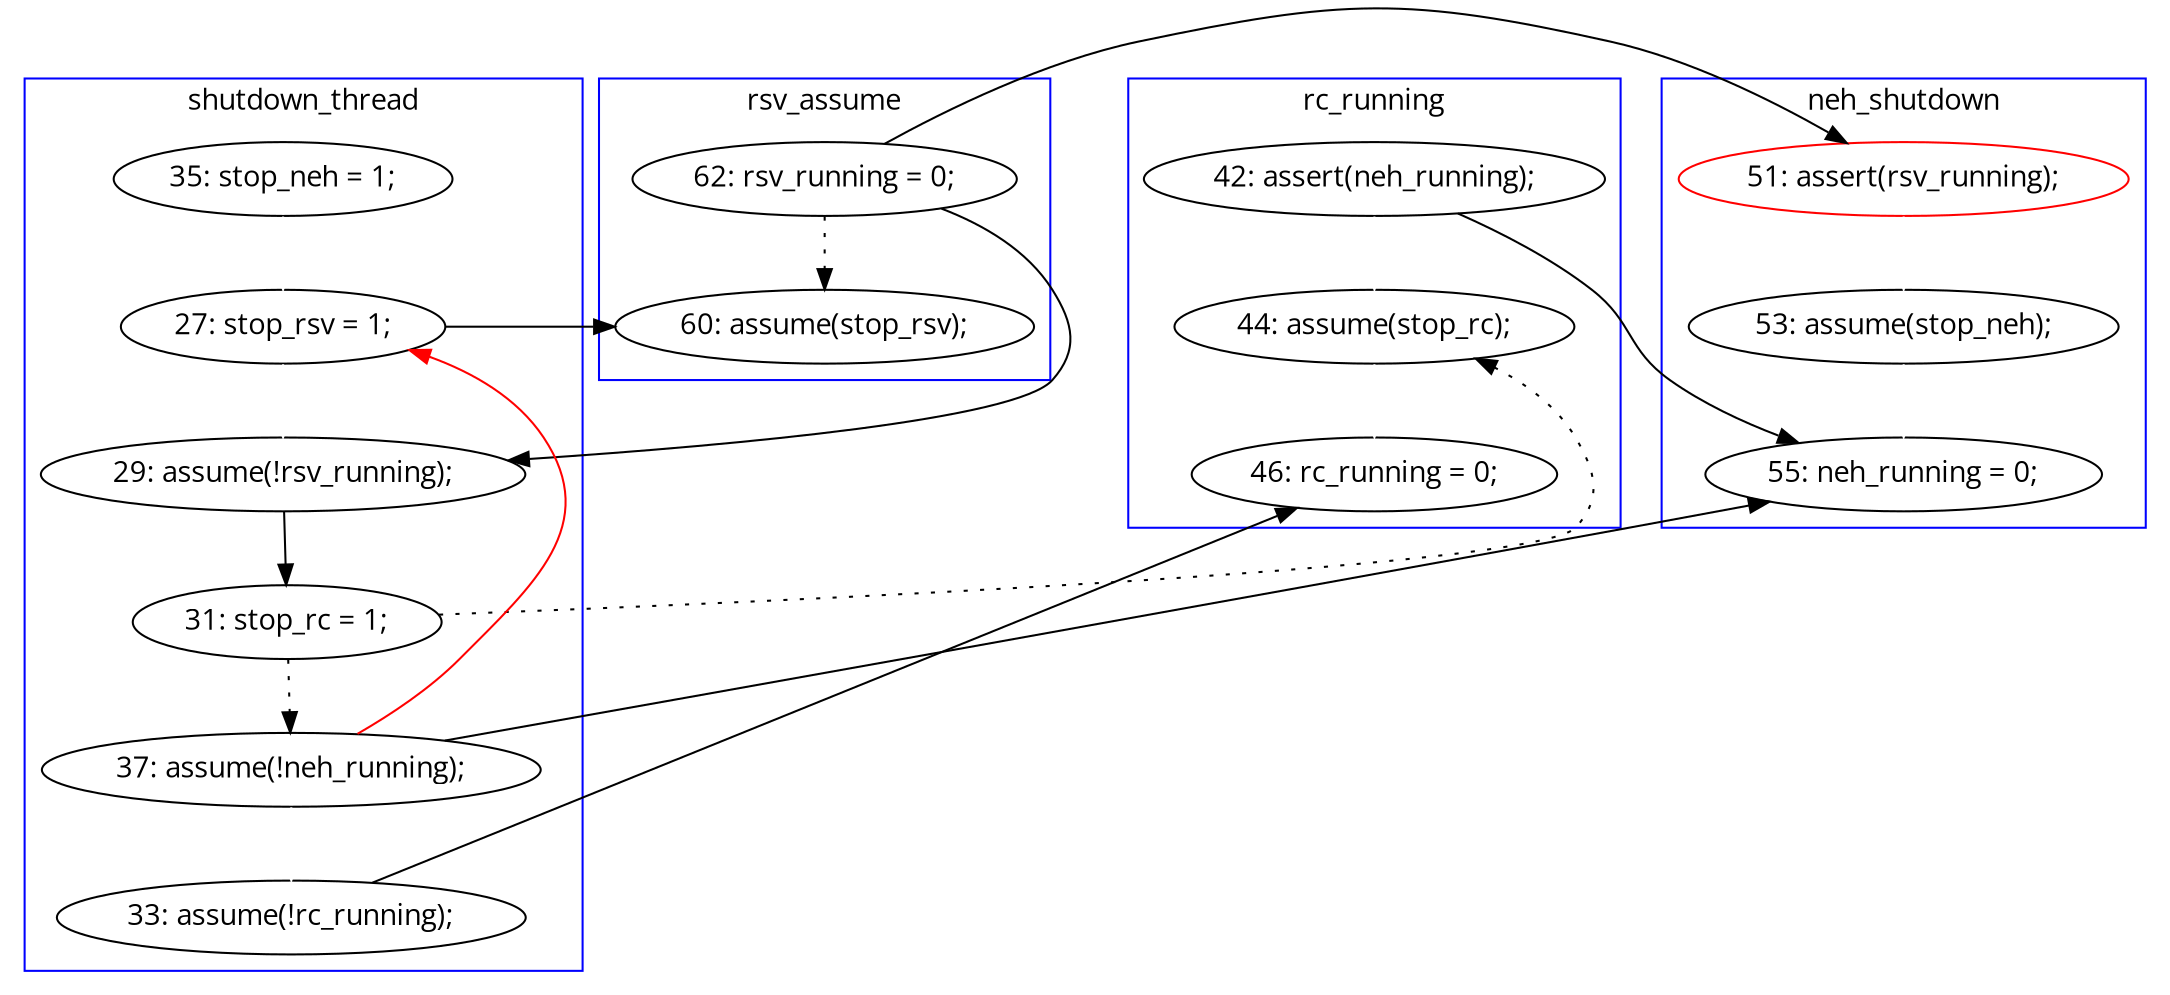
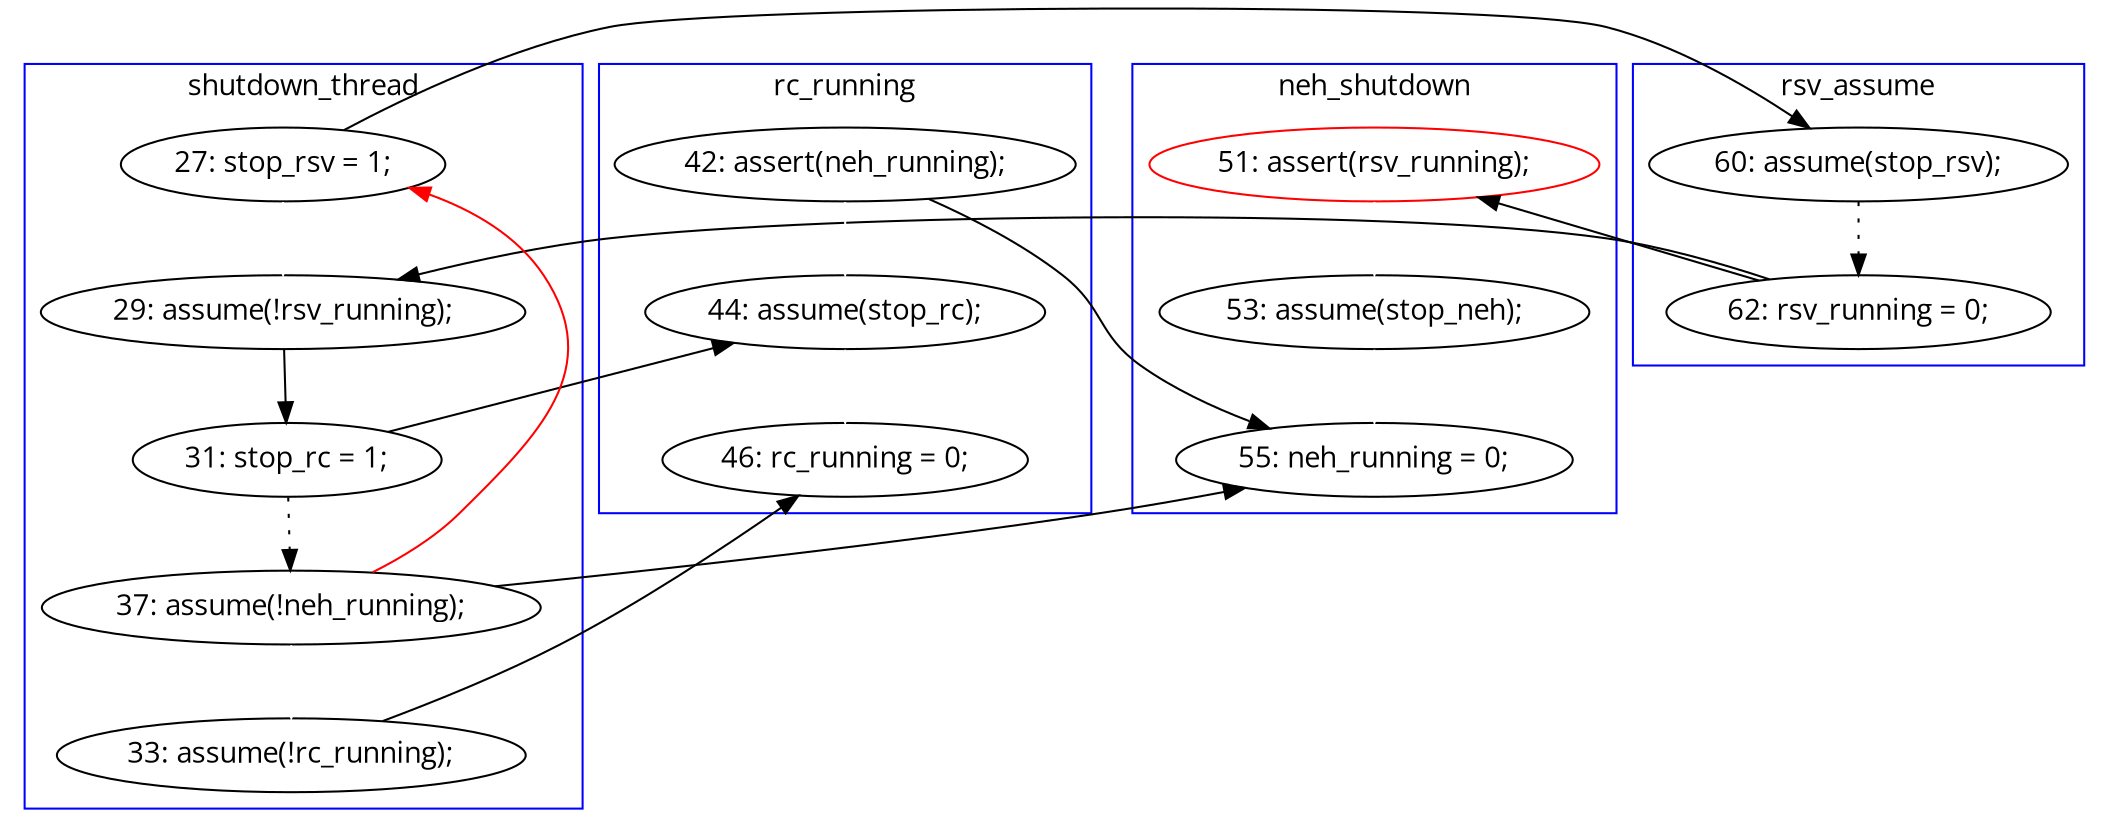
(283, 179) -> none
(825, 243) -> (1859, 228)
(1045, 586) -> (543, 392)
